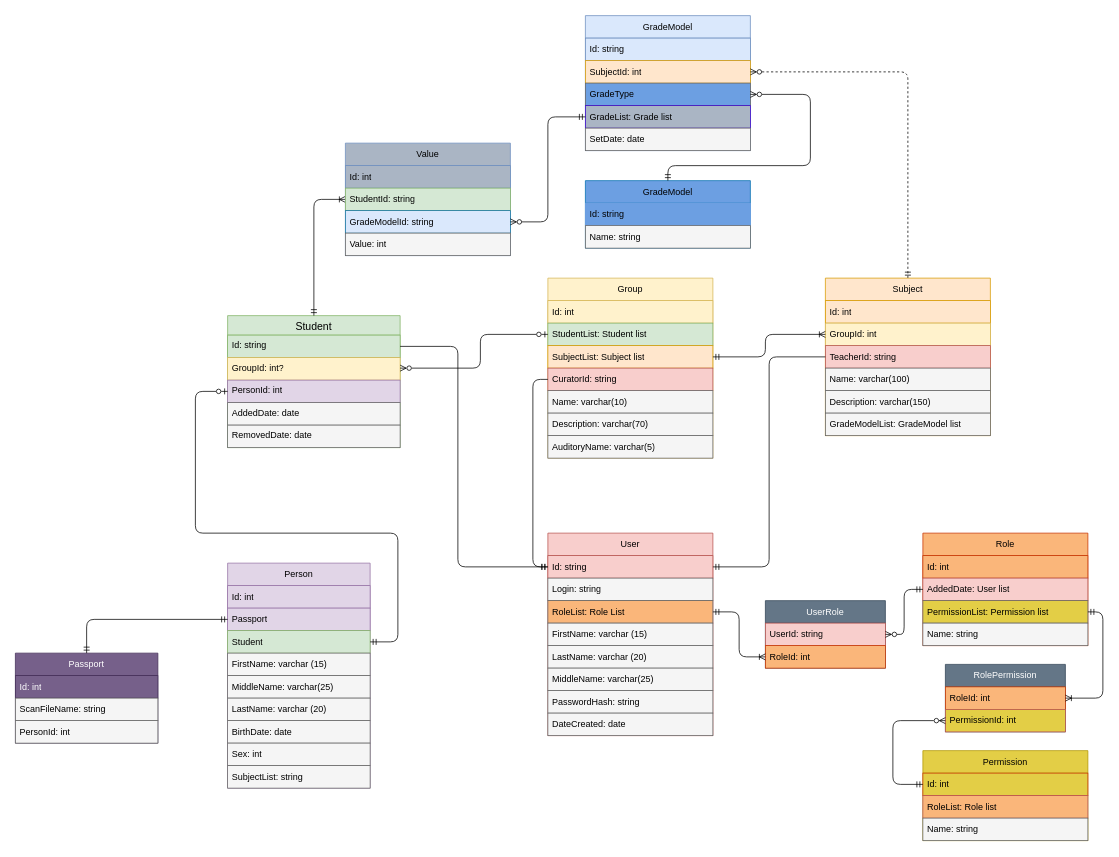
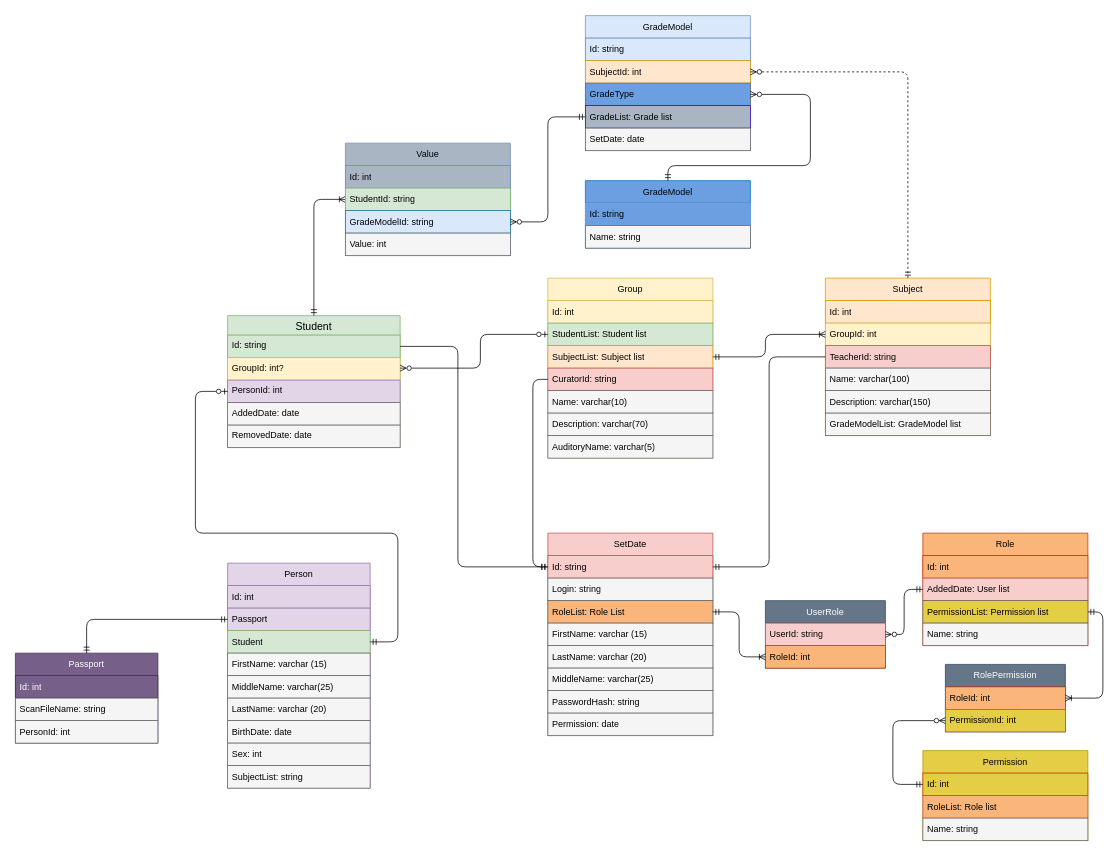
(630, 544) -> (630, 544)
(593, 724) -> (588, 724)
